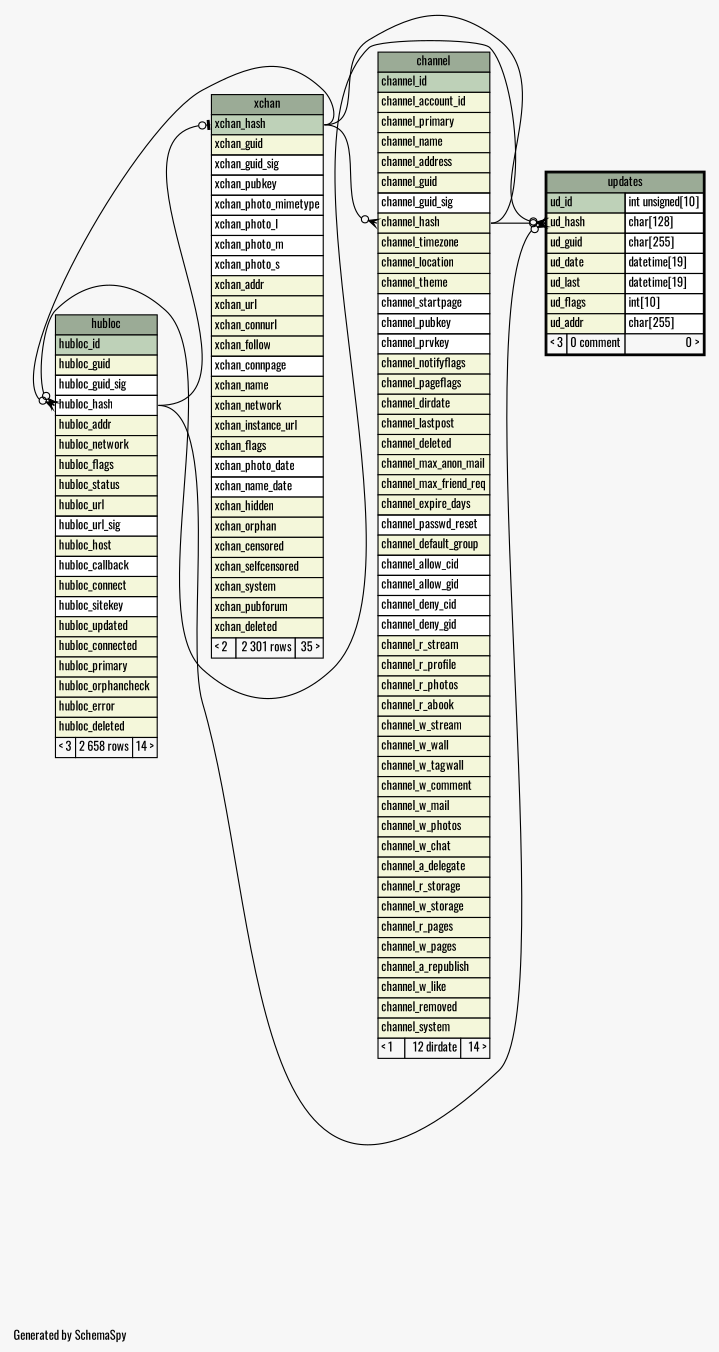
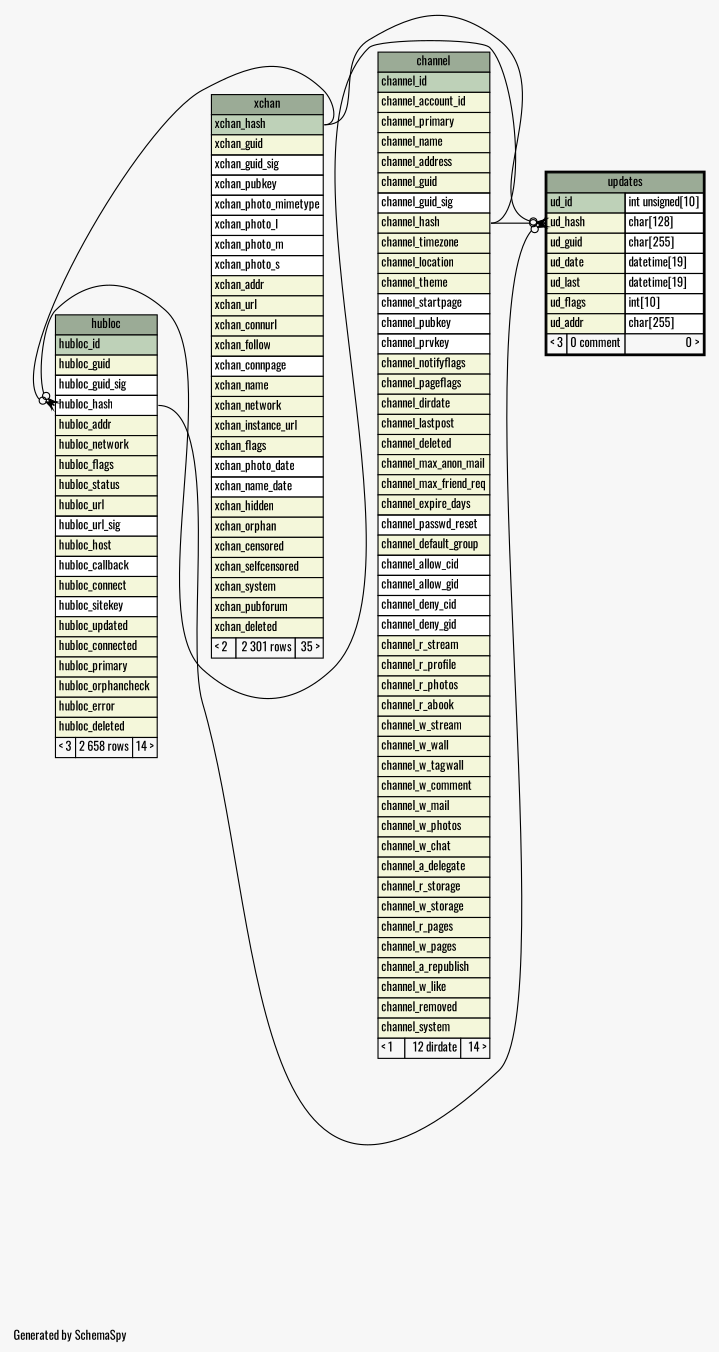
(350, 166) -> none
(186, 271) -> none
